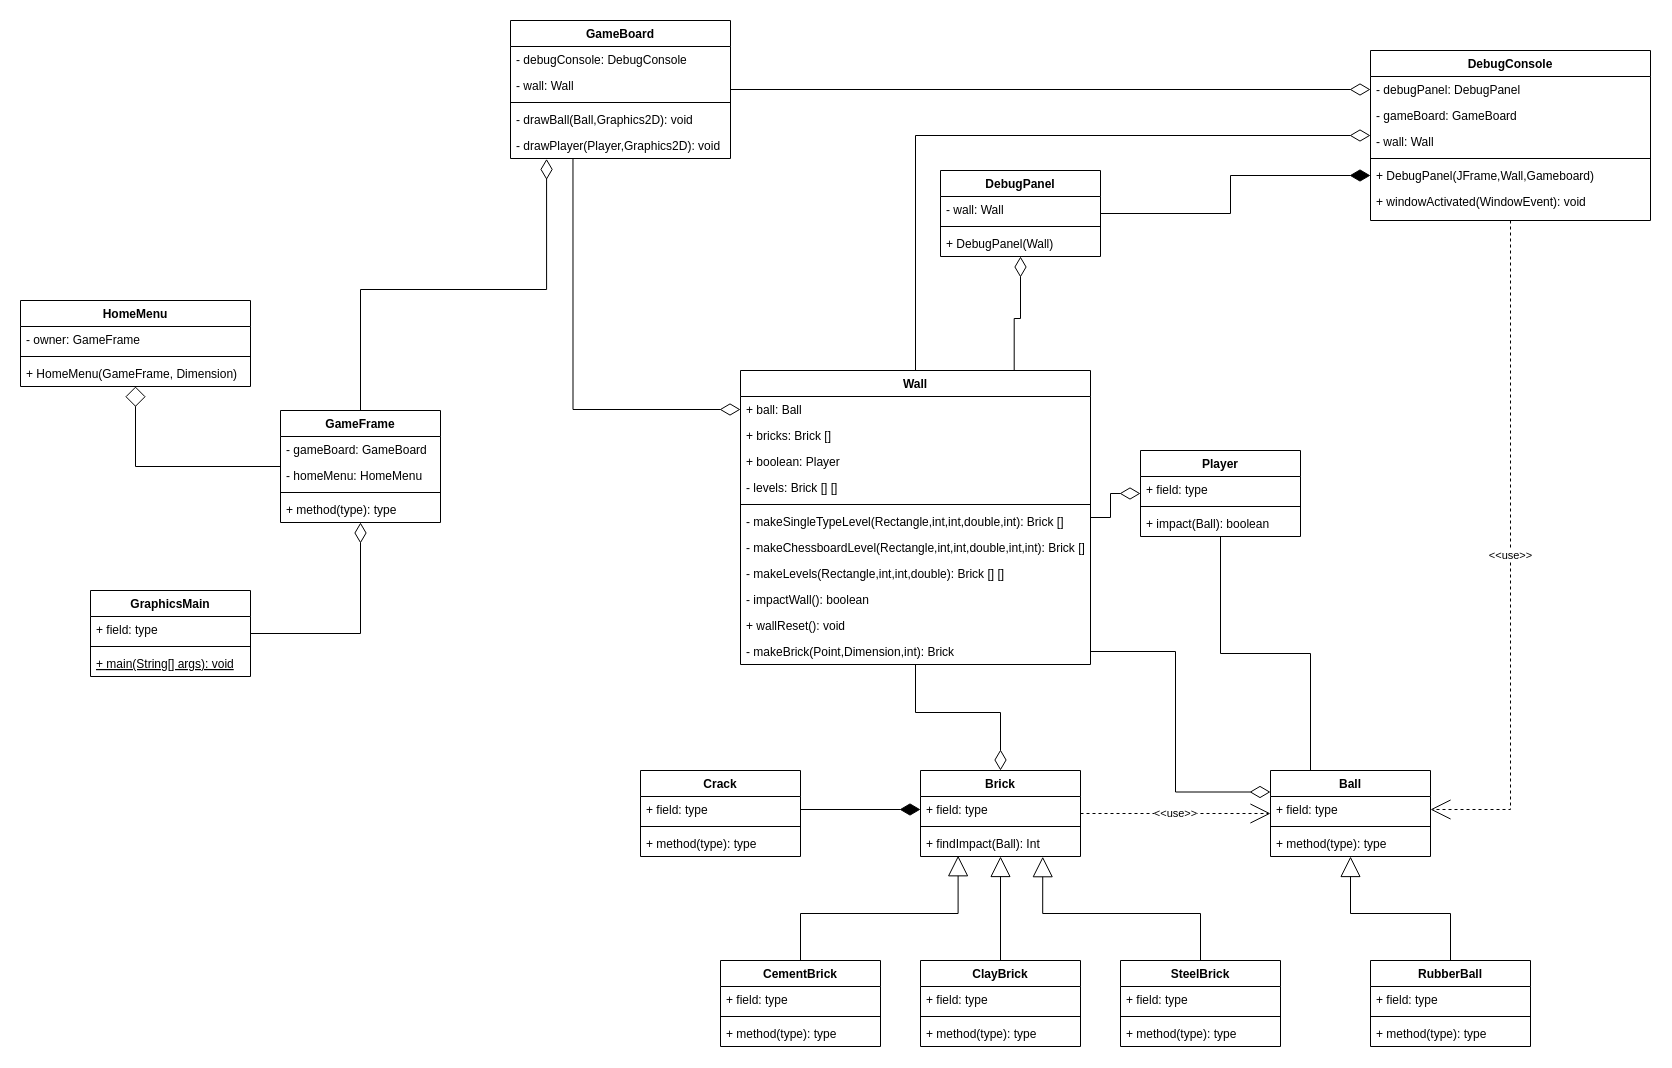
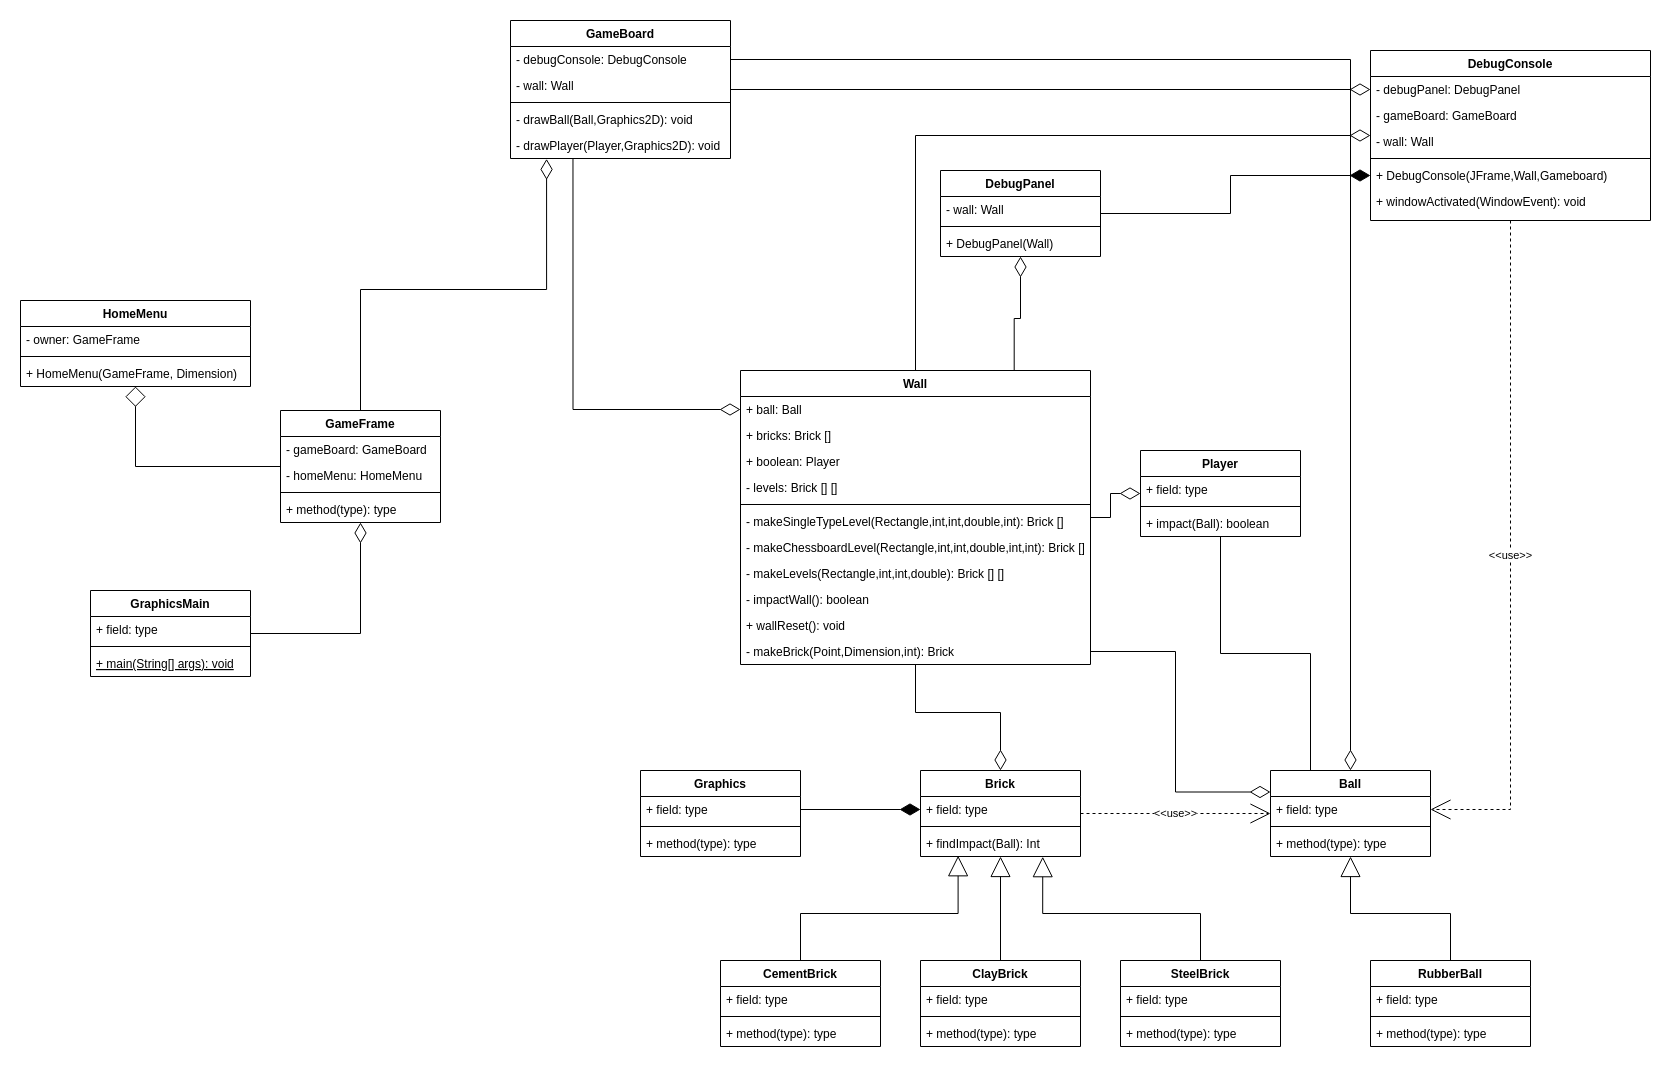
none -> (1351, 96)
(1484, 176) -> (1491, 176)
(720, 784) -> (720, 784)
